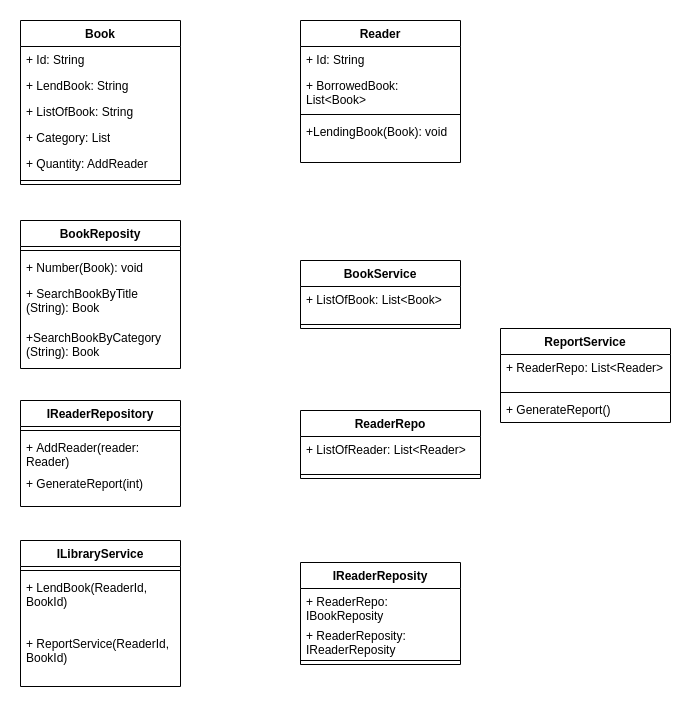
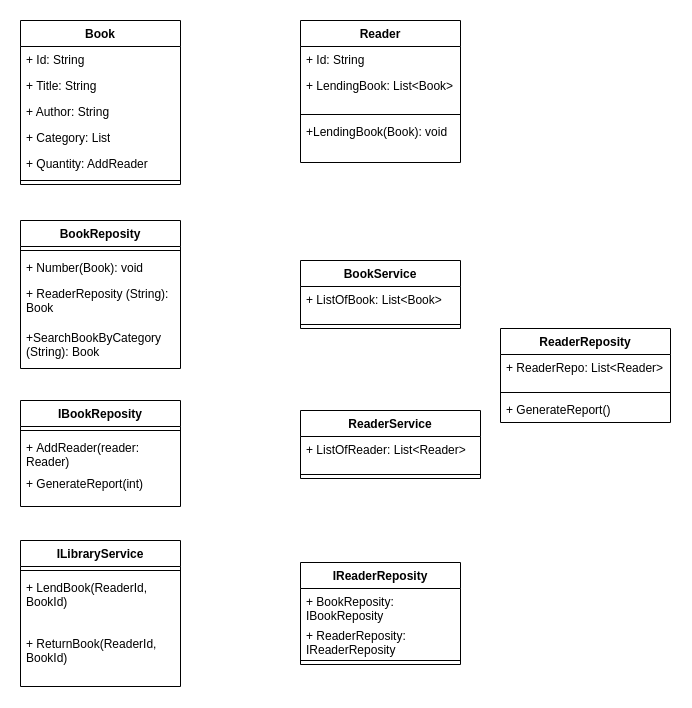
(81, 87) -> (68, 87)
(382, 94) -> (382, 94)
(86, 113) -> (74, 113)
(102, 302) -> (102, 302)
(586, 343) -> (586, 343)
(101, 415) -> (101, 415)
(391, 425) -> (391, 425)
(382, 610) -> (382, 610)
(102, 652) -> (102, 652)
